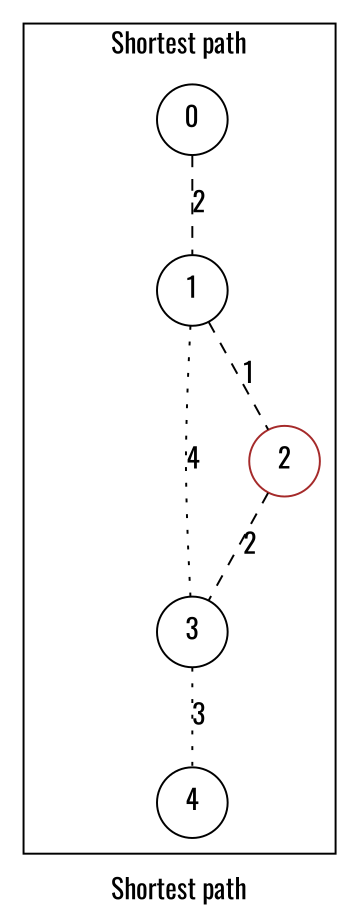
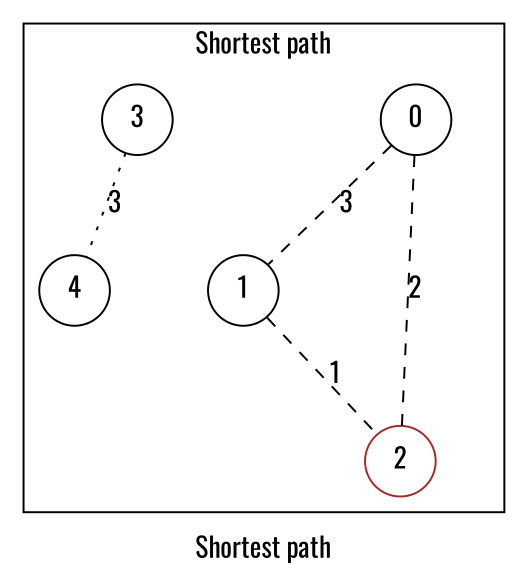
(199, 205) -> (346, 205)
(186, 461) -> none
(238, 547) -> (408, 291)
